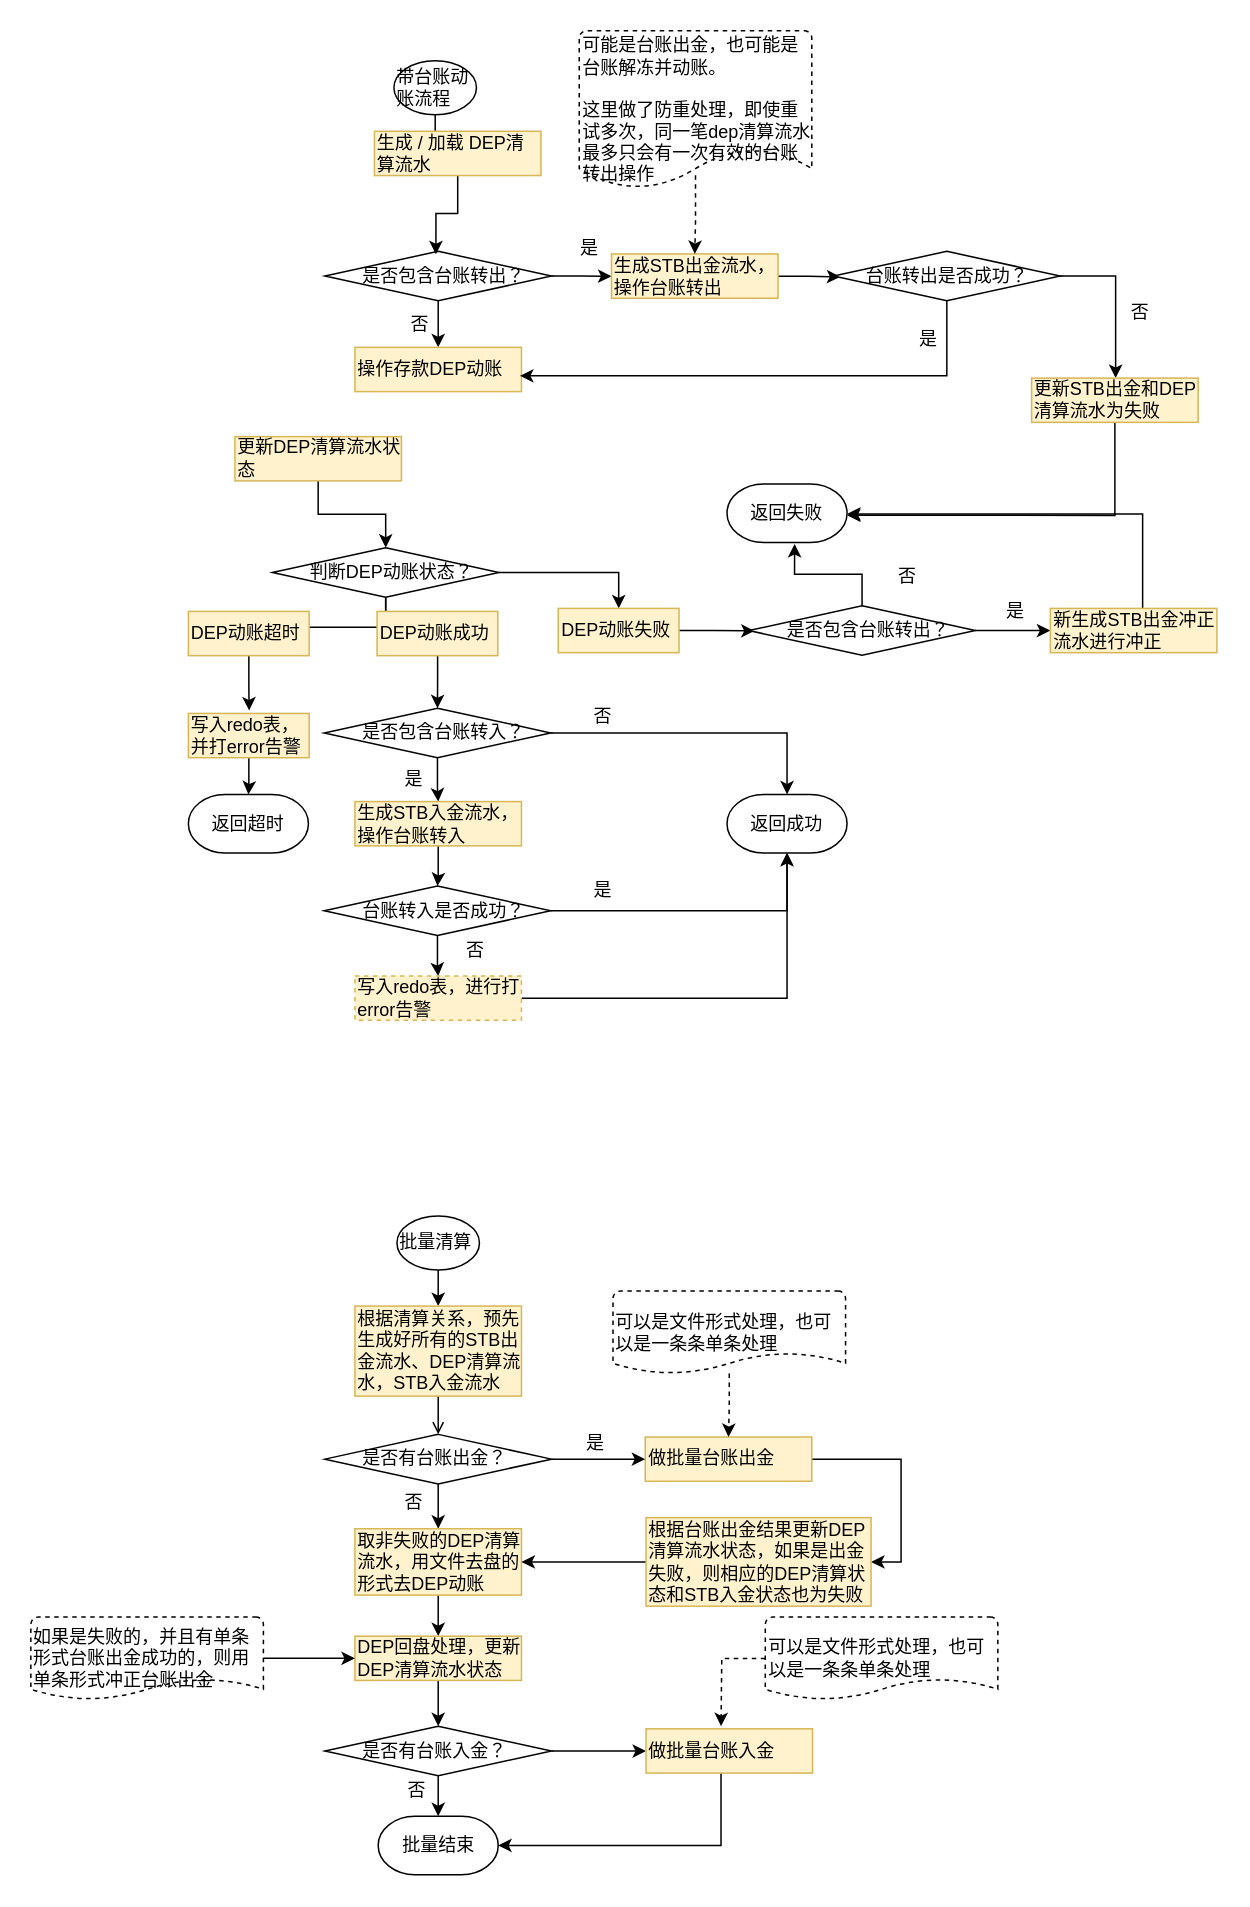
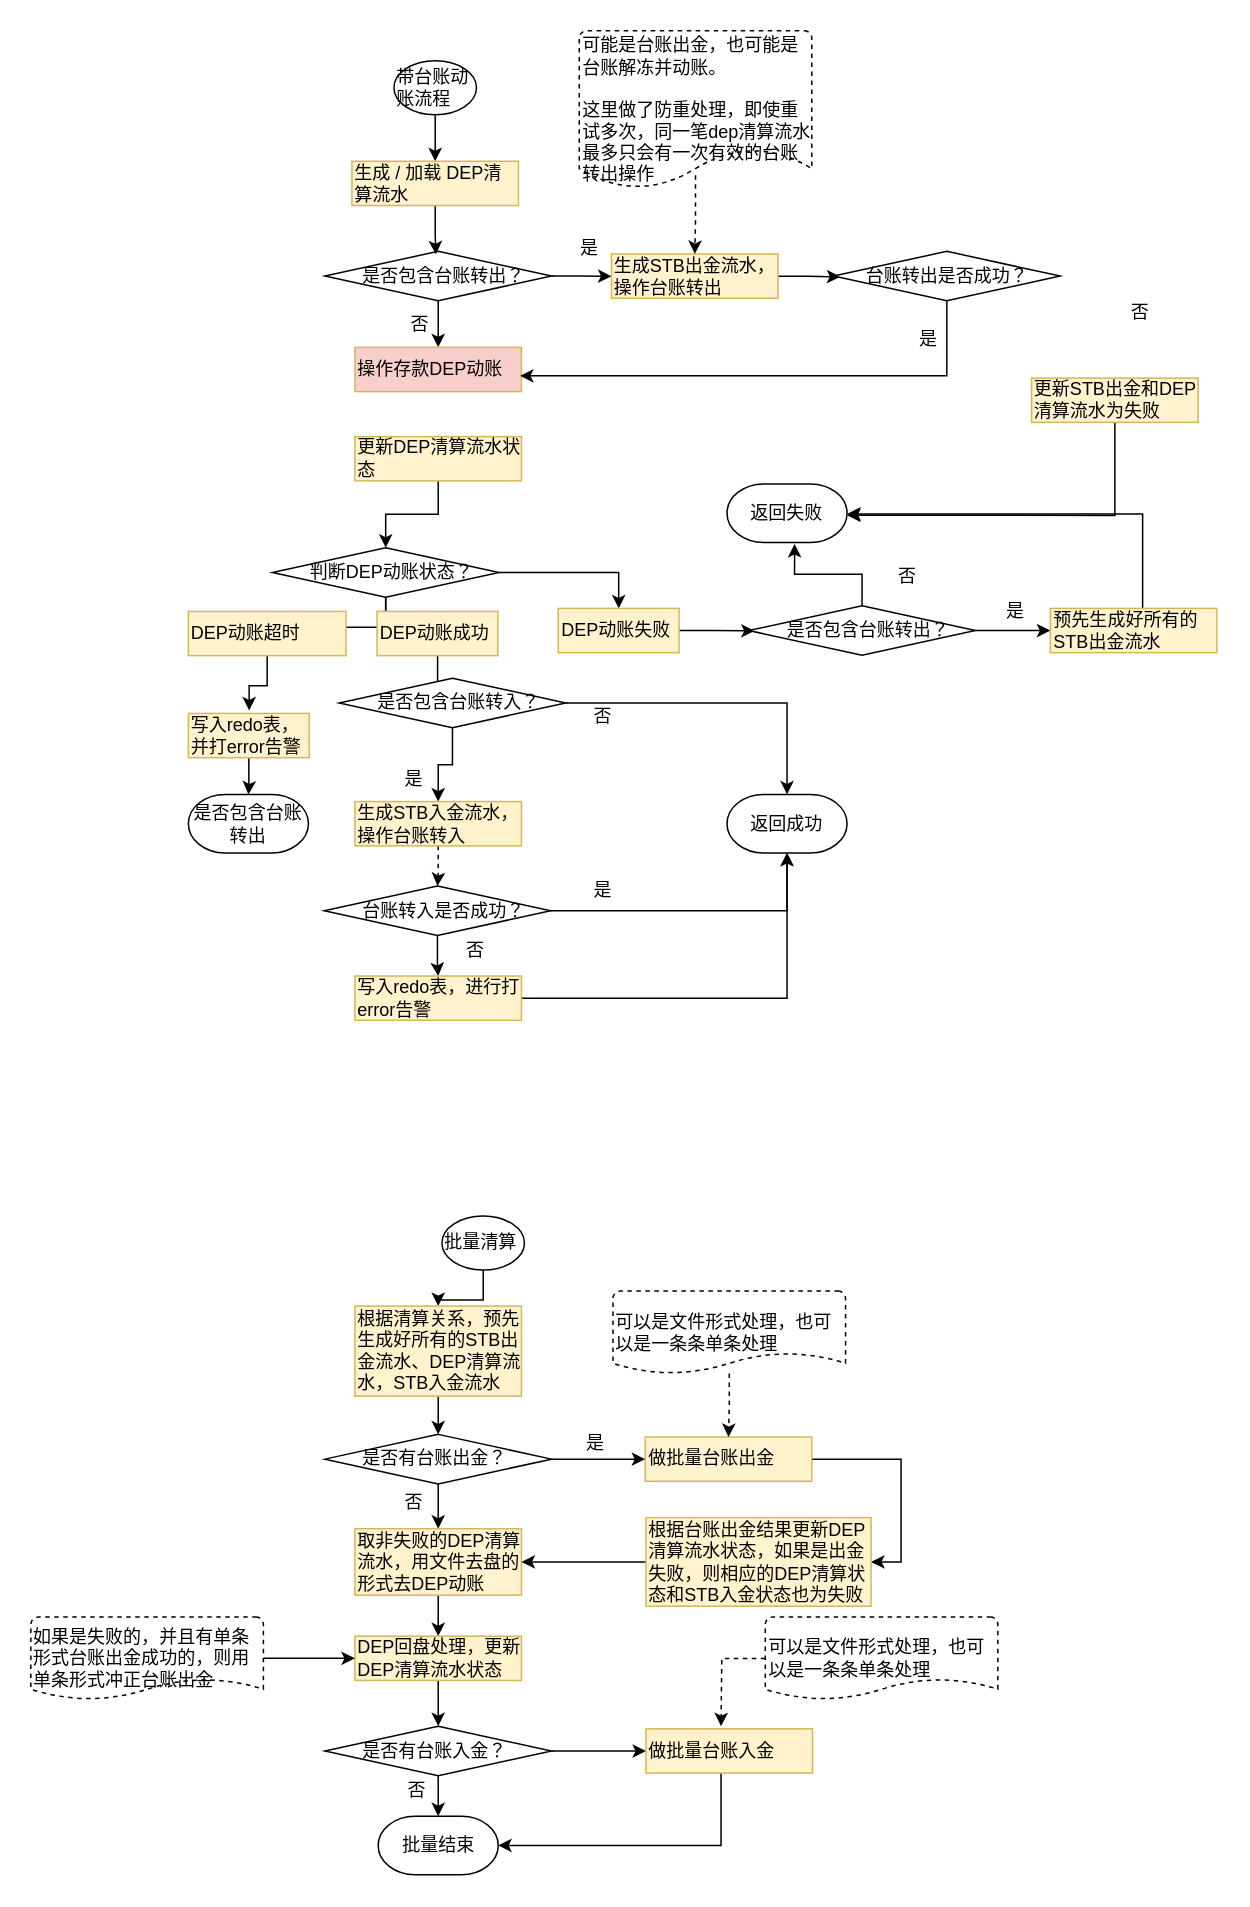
(458, 153) -> (435, 183)
(1115, 294) -> none
(438, 369) -> (438, 369)
(318, 459) -> (438, 459)
(1136, 631) -> (1136, 631)
(249, 633) -> (267, 633)
(437, 733) -> (452, 703)
(248, 824) -> (248, 824)
(438, 861) -> (438, 861)
(438, 998) -> (438, 998)
(438, 1243) -> (483, 1243)
(438, 1424) -> (438, 1422)
